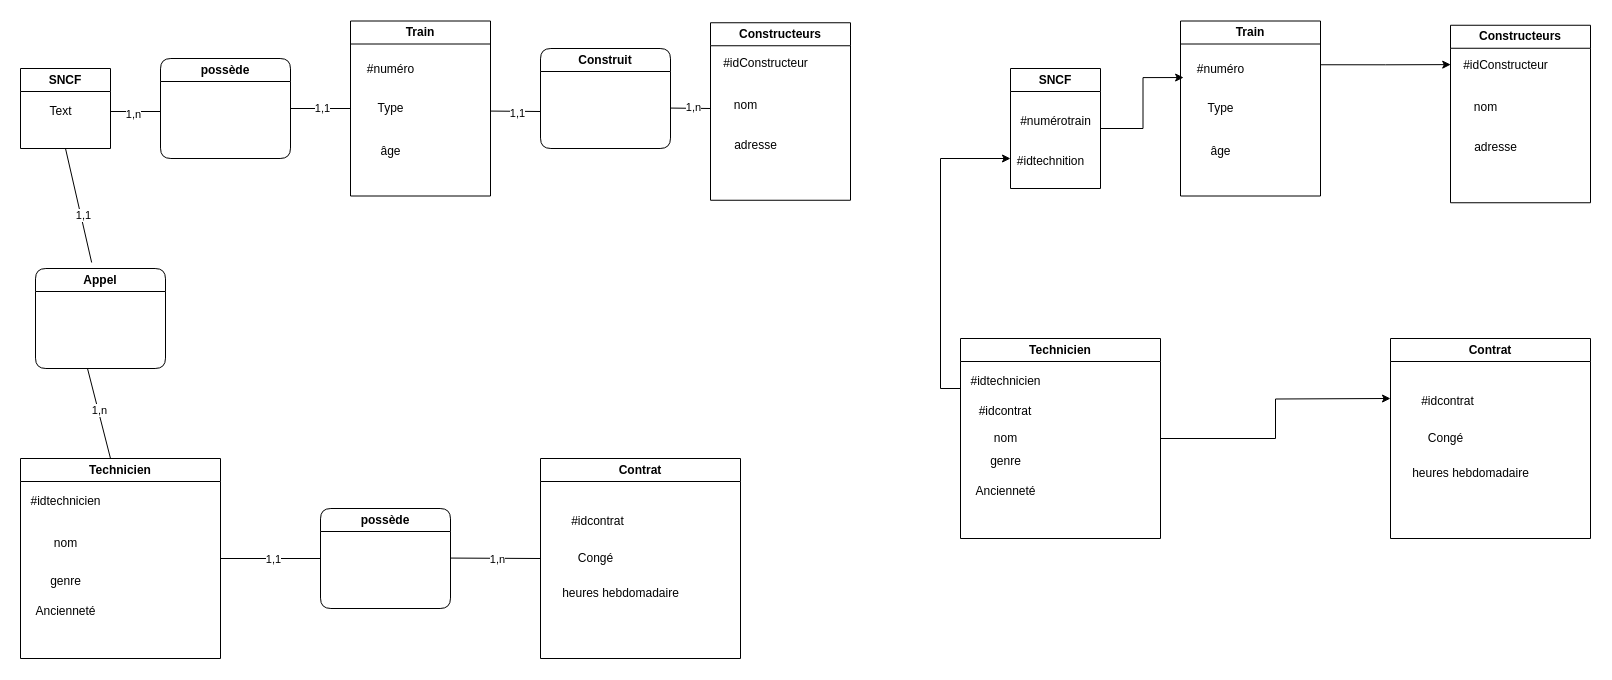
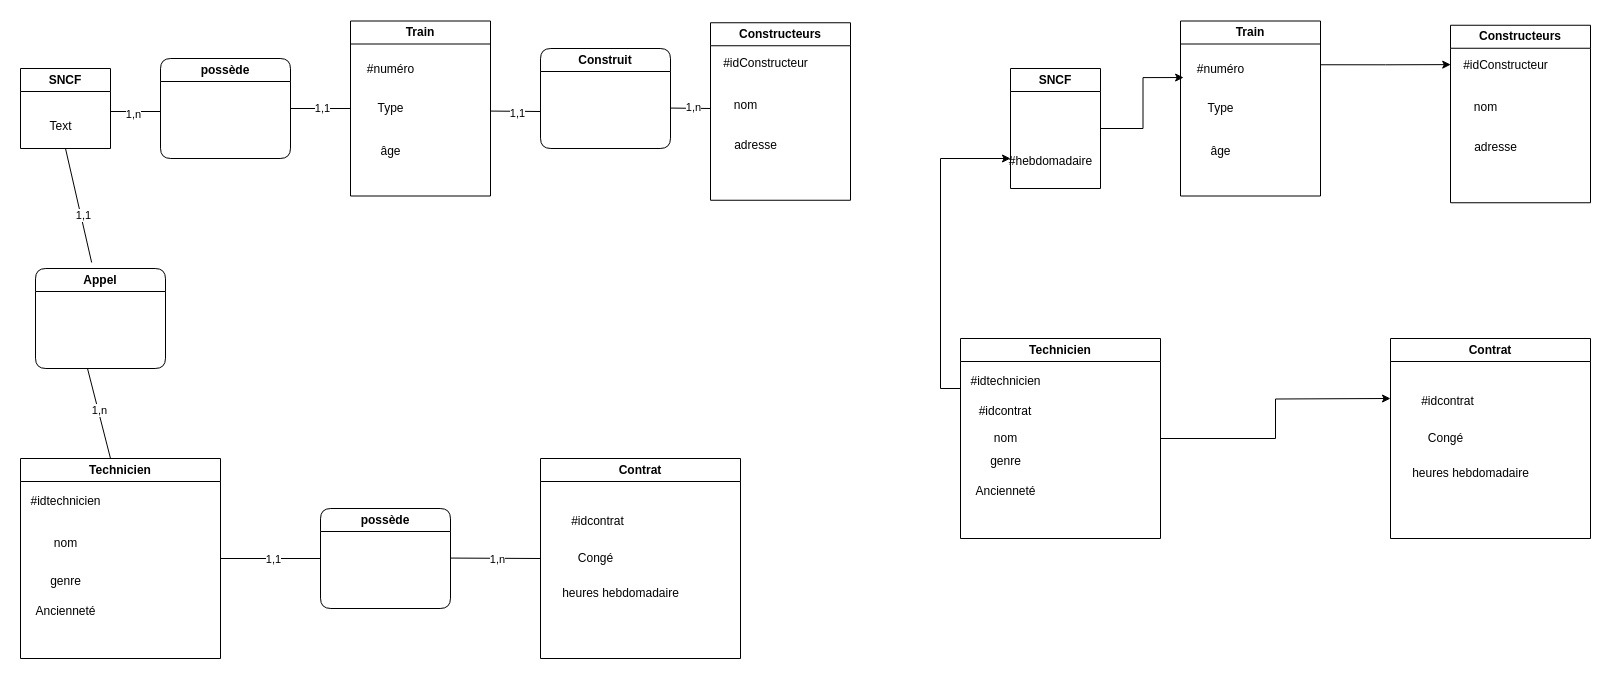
(61, 112) -> (61, 127)
(1056, 121) -> none
(1051, 162) -> (1051, 162)
